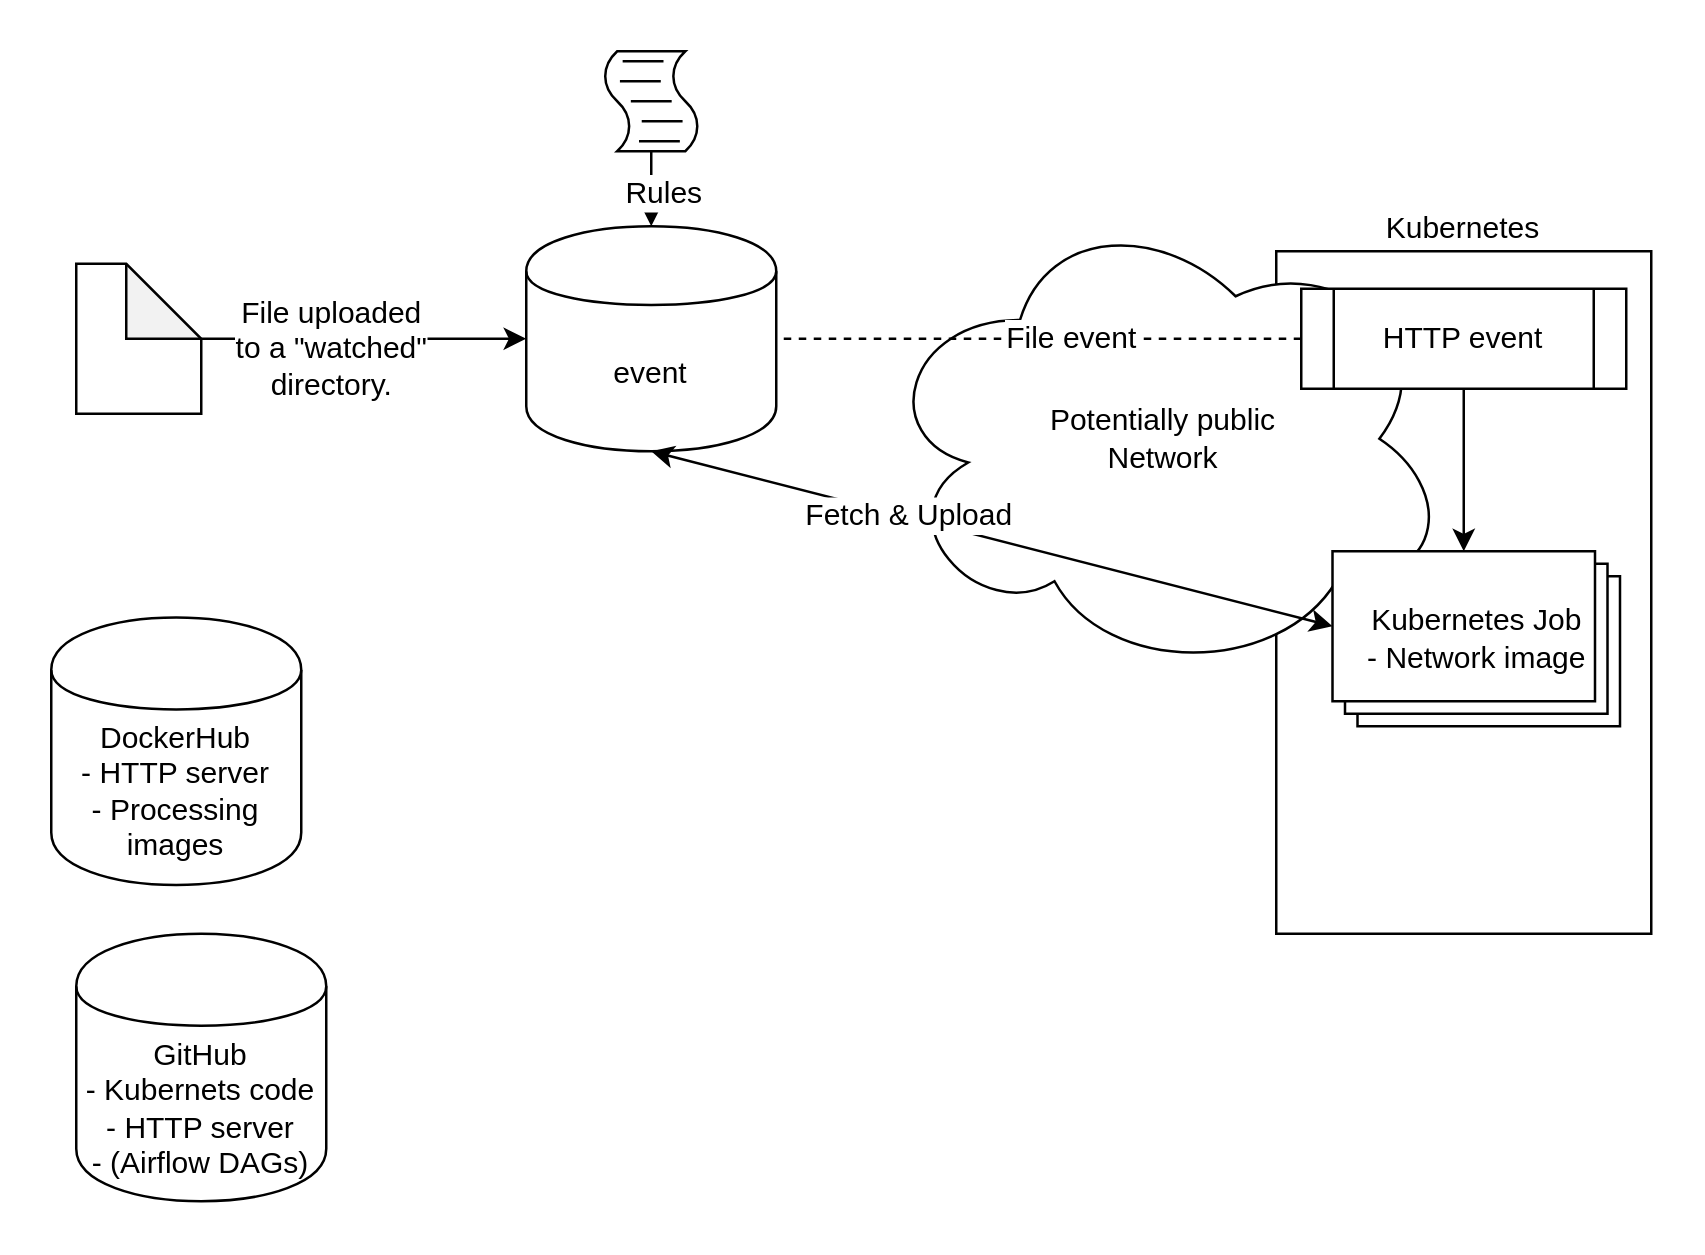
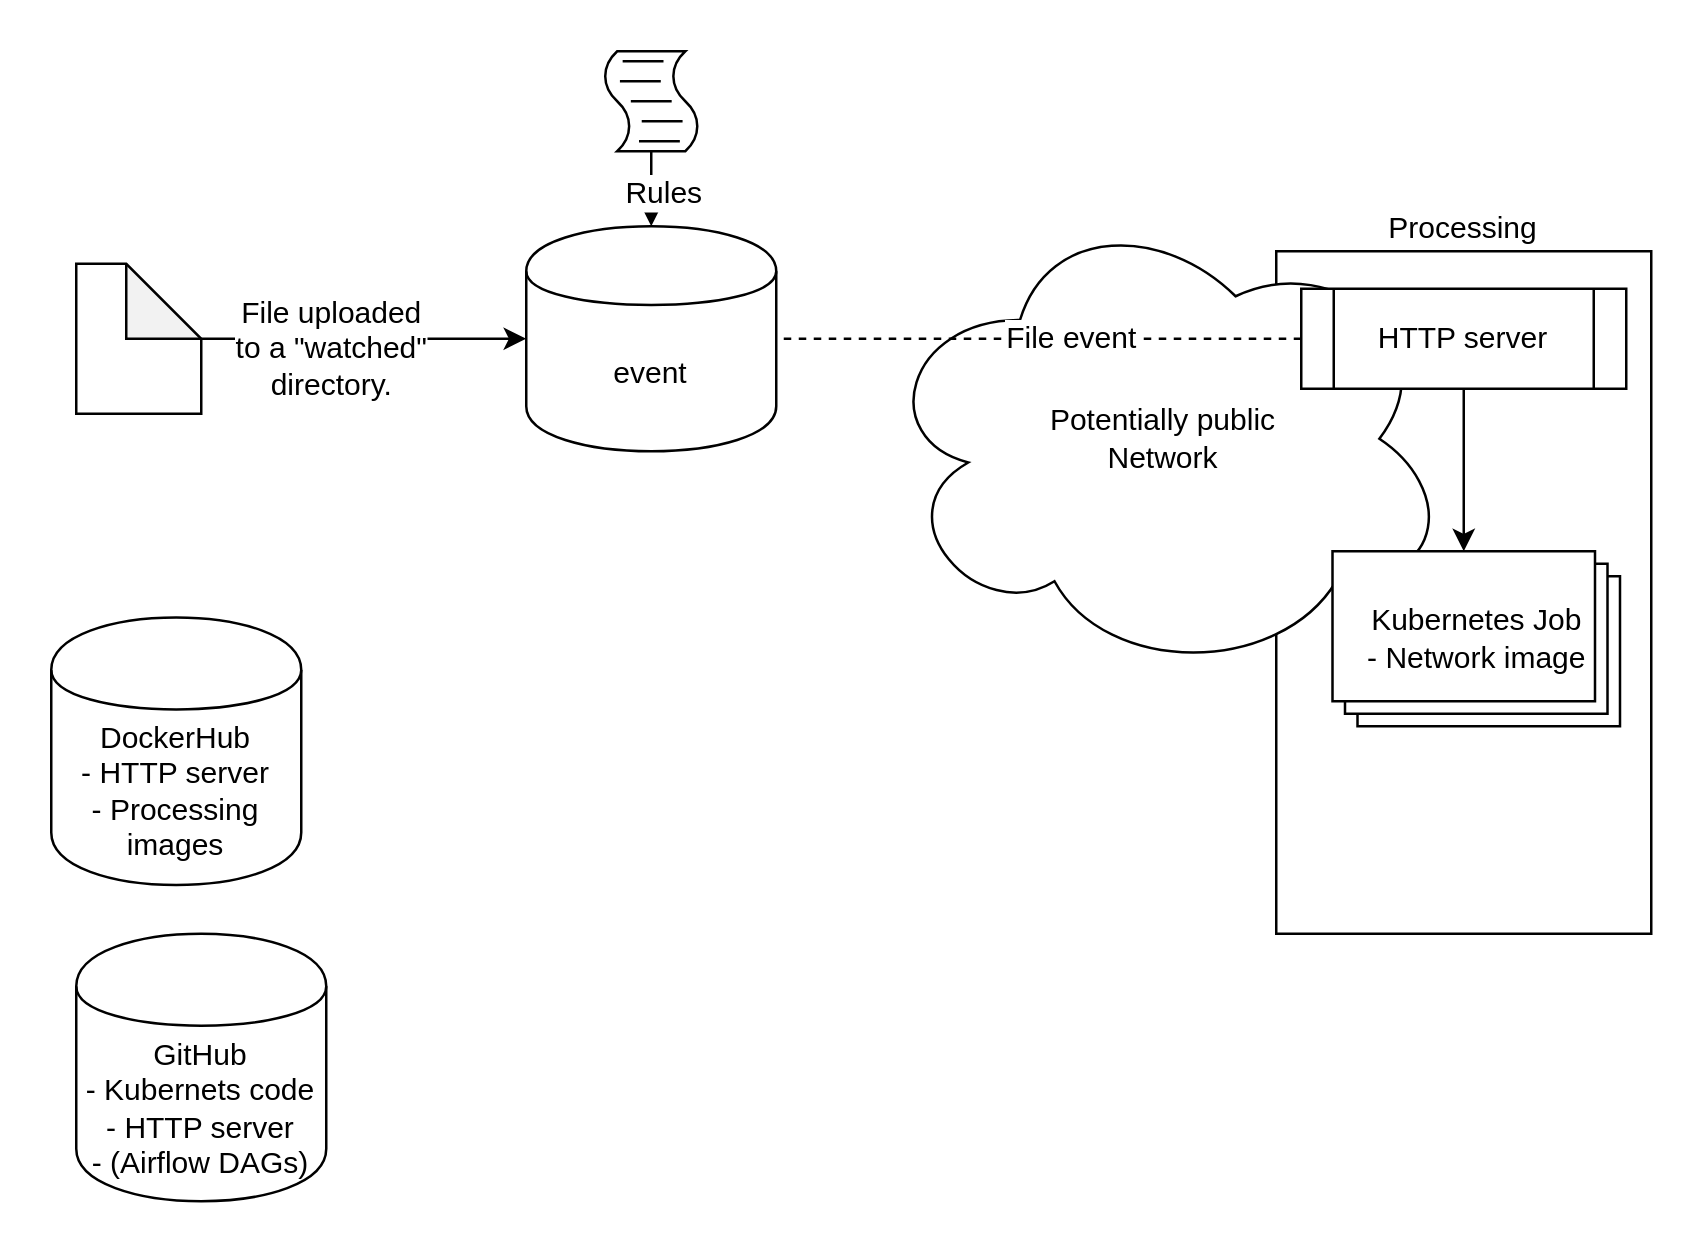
(1464, 226) -> (1464, 226)
(1464, 339) -> (1464, 339)
(1145, 578) -> none
